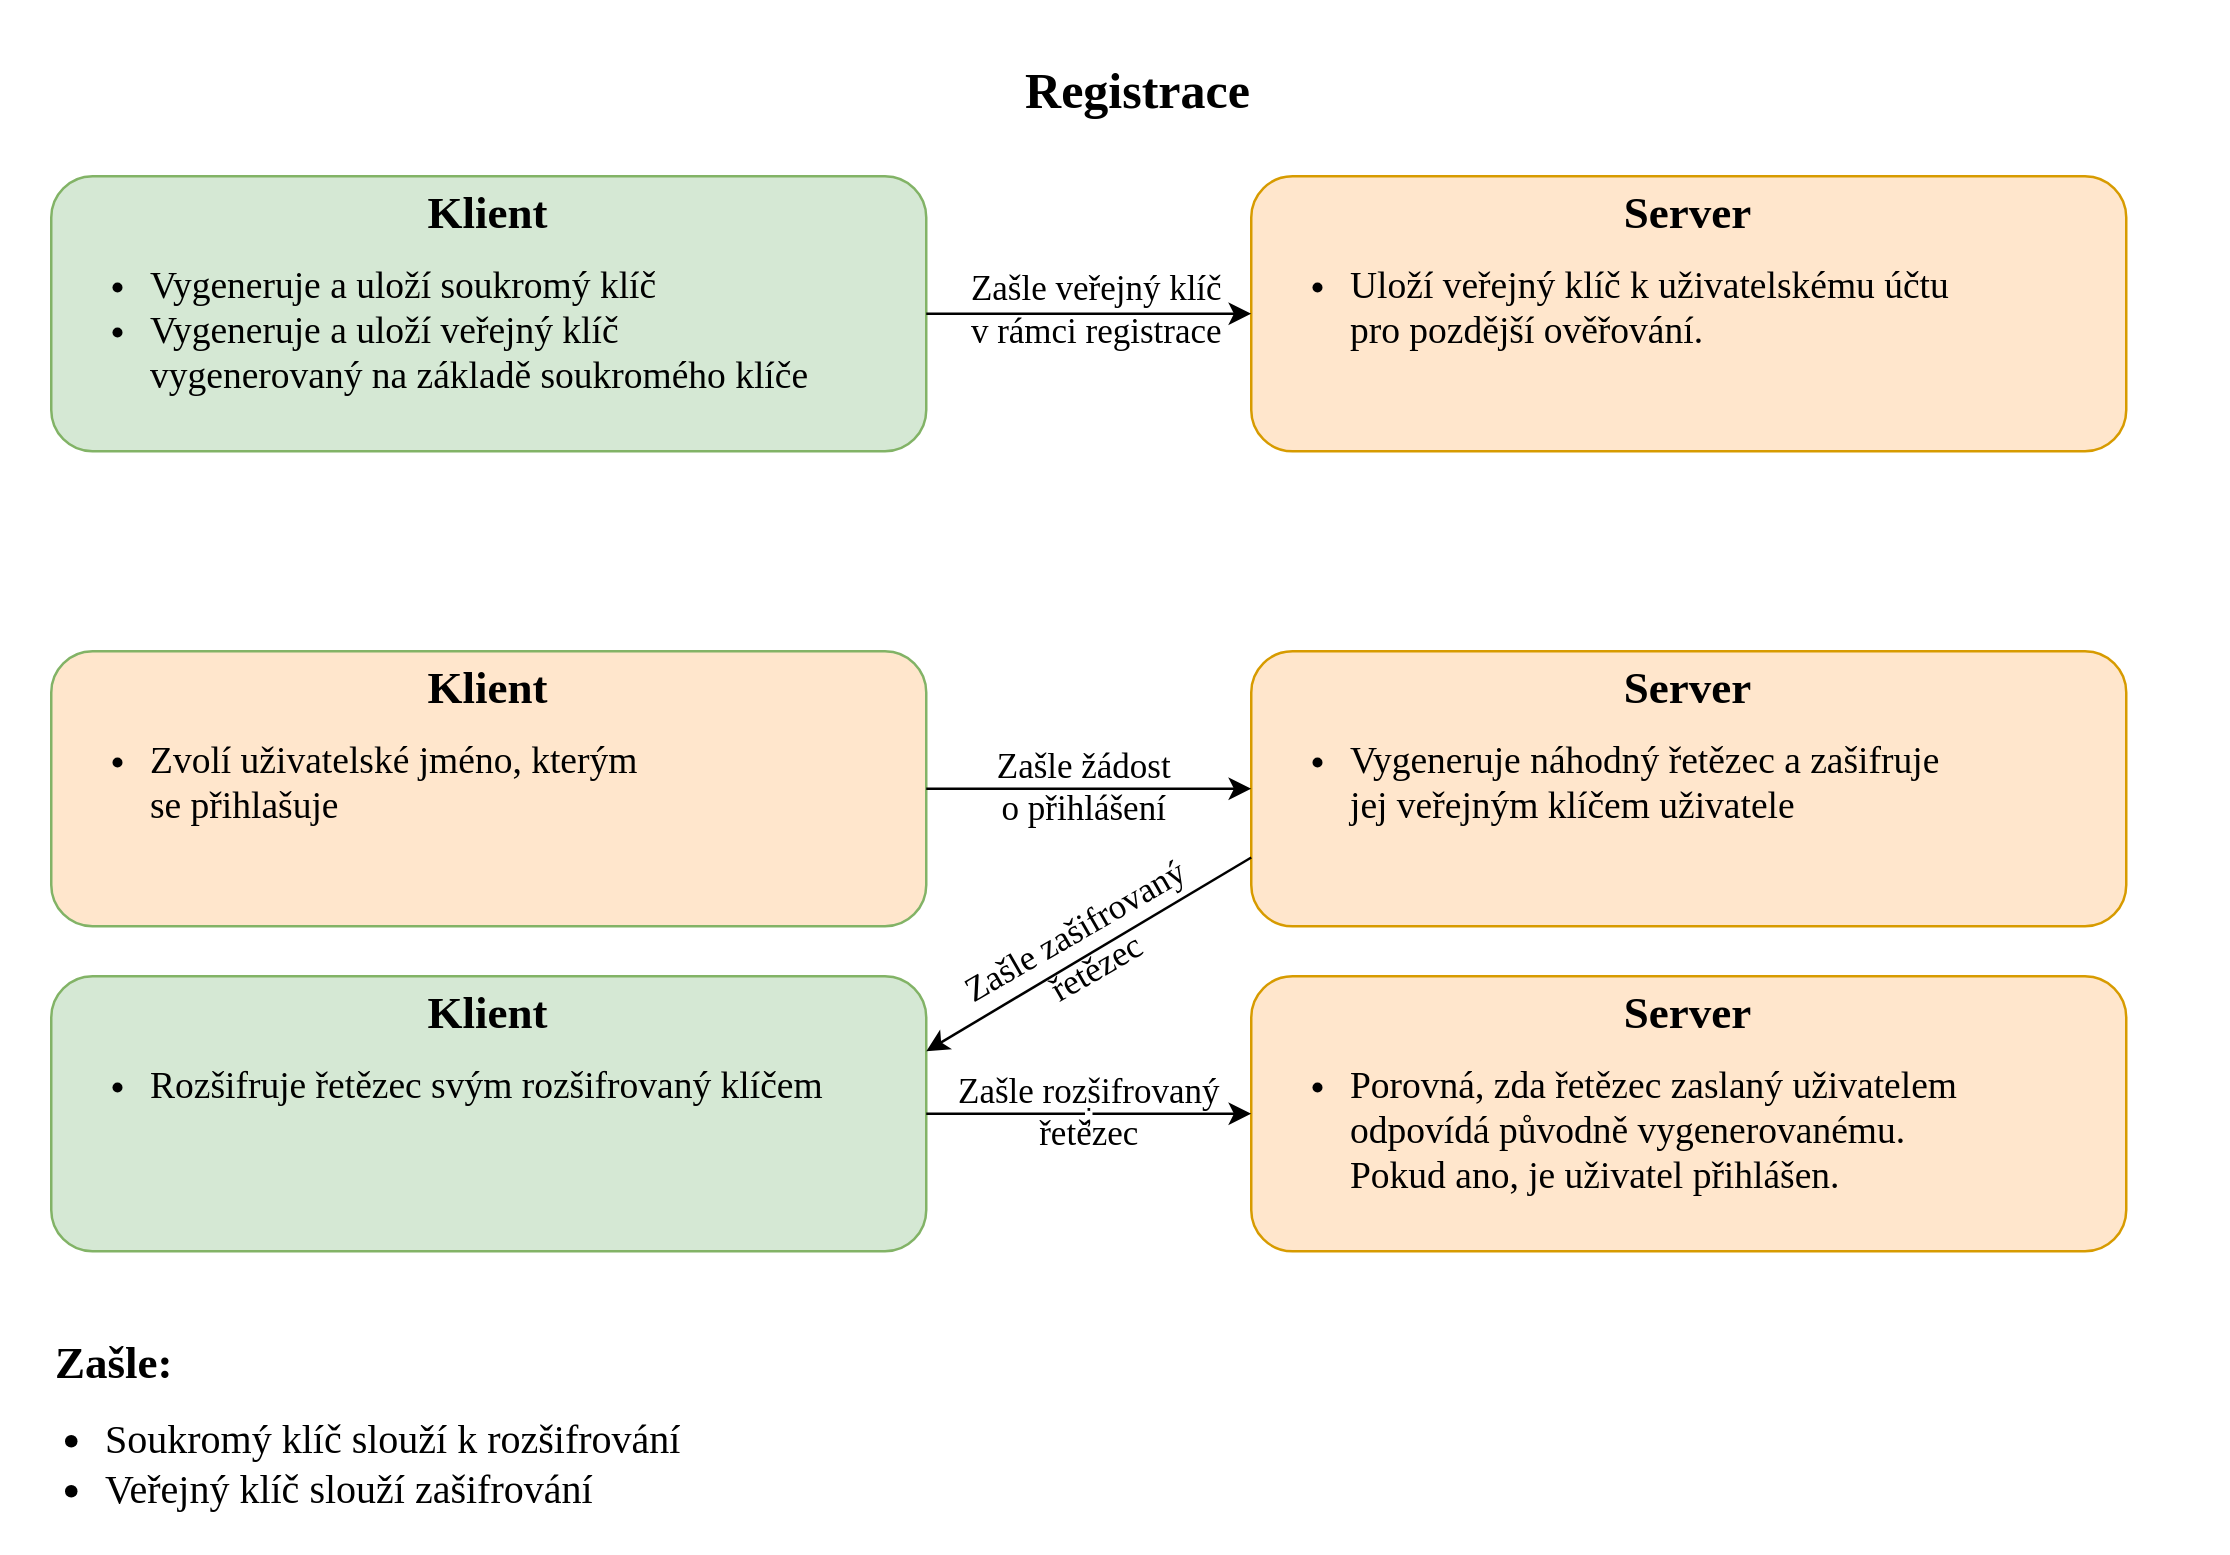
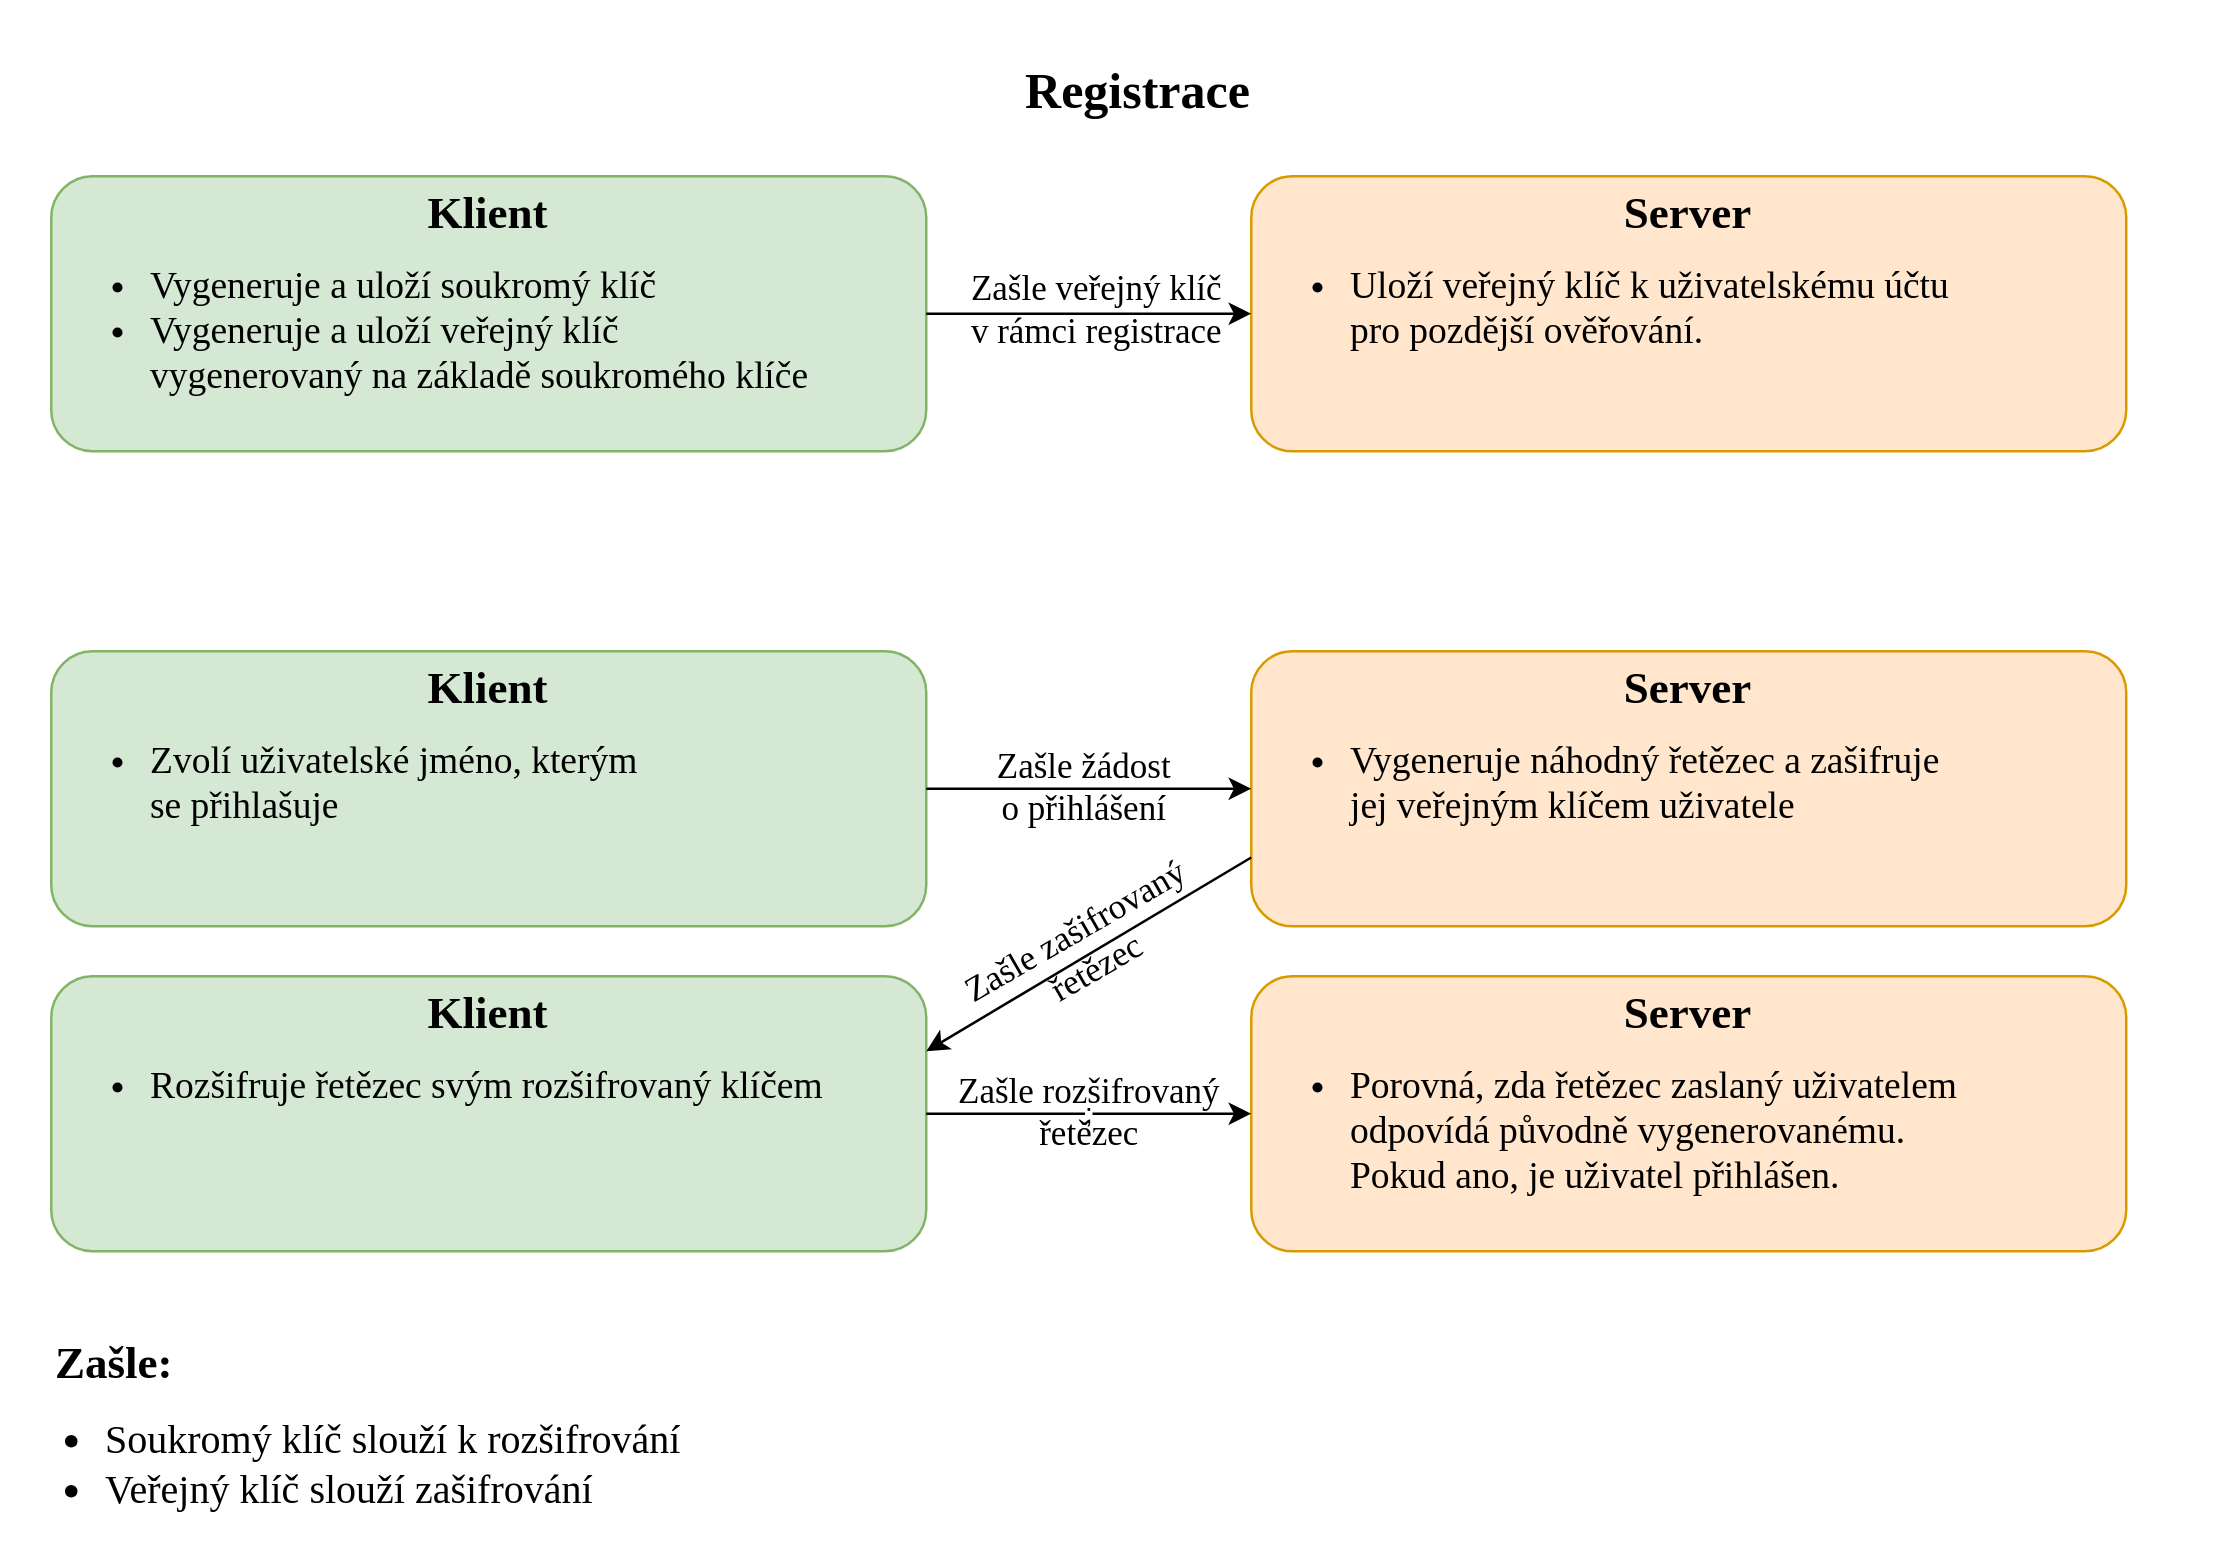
(489, 789) -> (489, 789)
